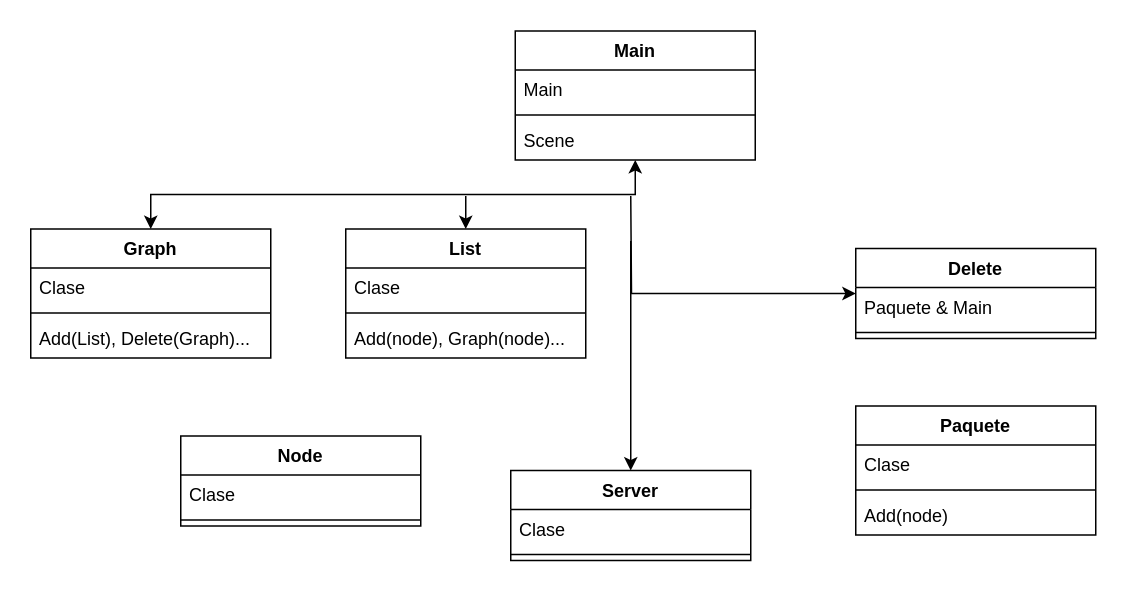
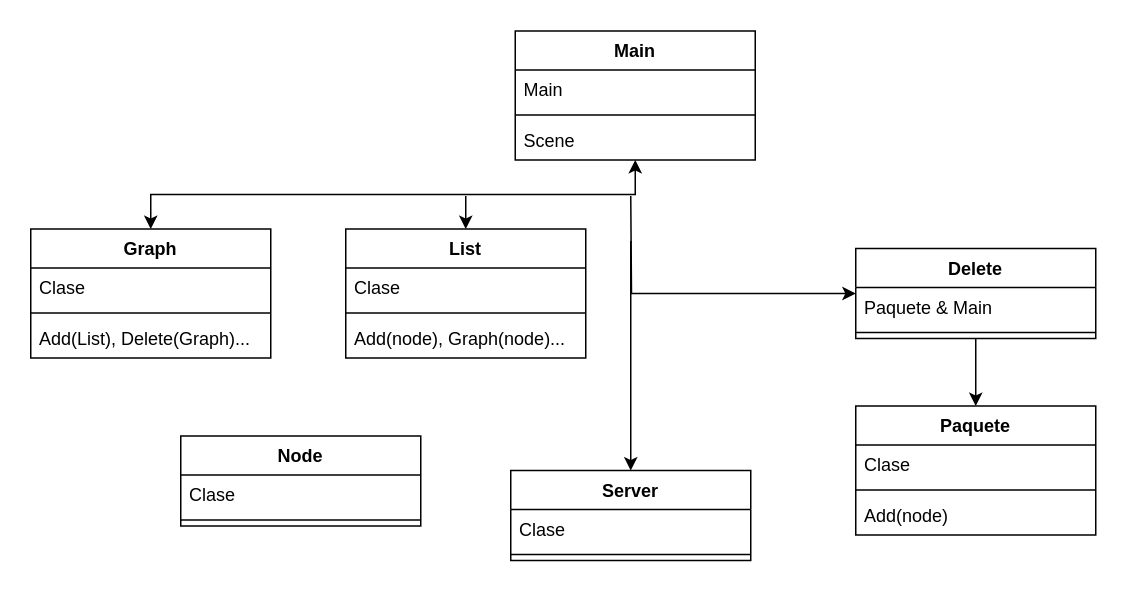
none -> (976, 369)
